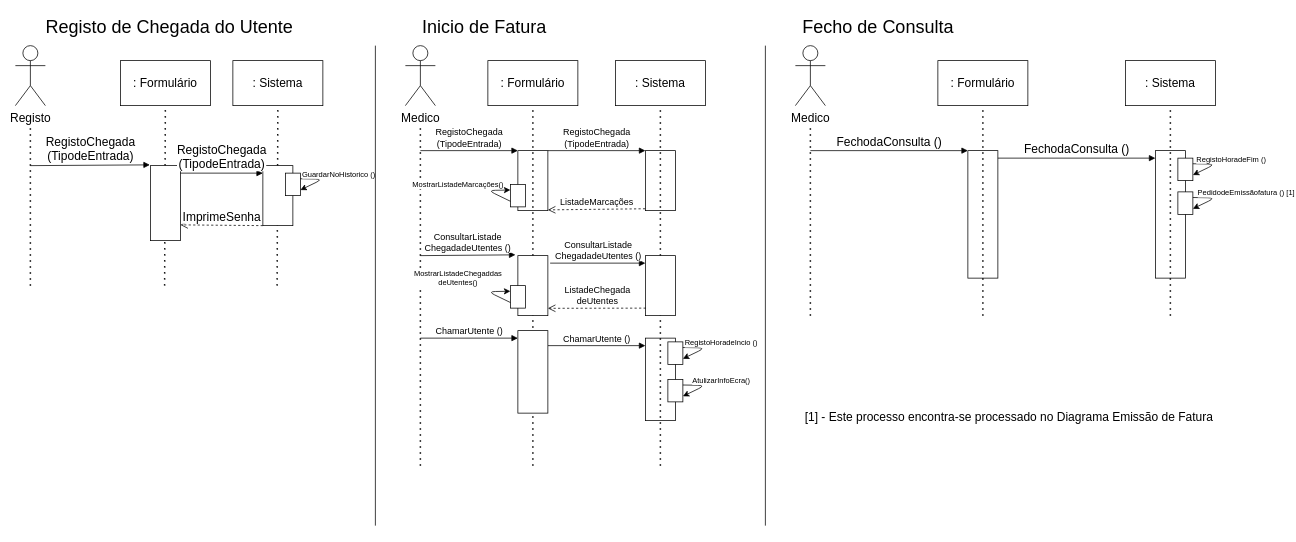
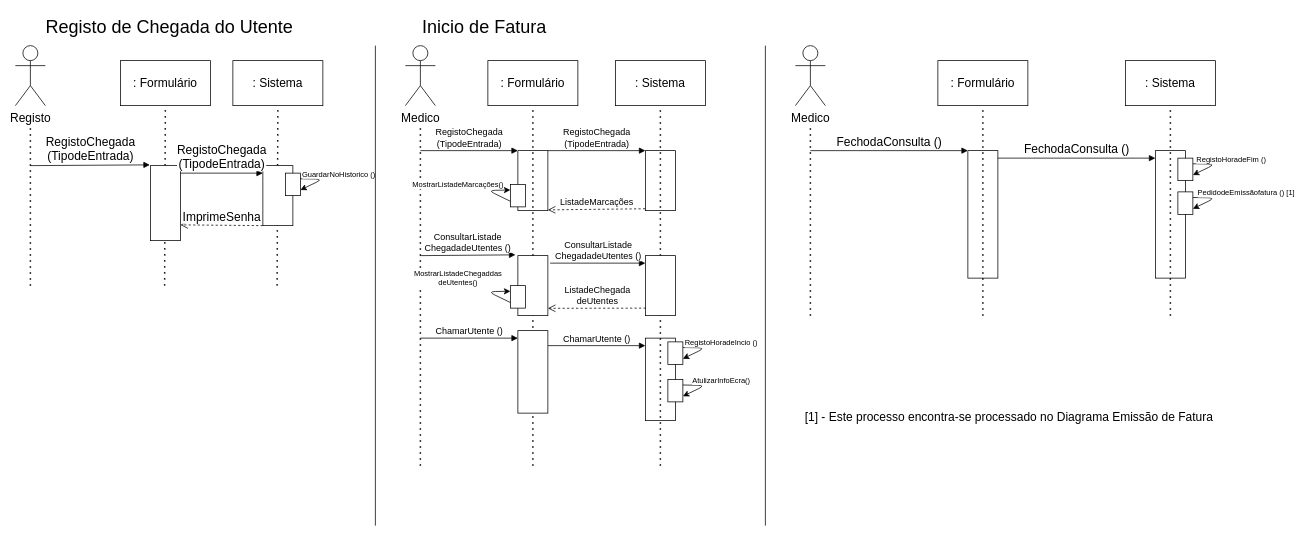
(878, 27) -> none
